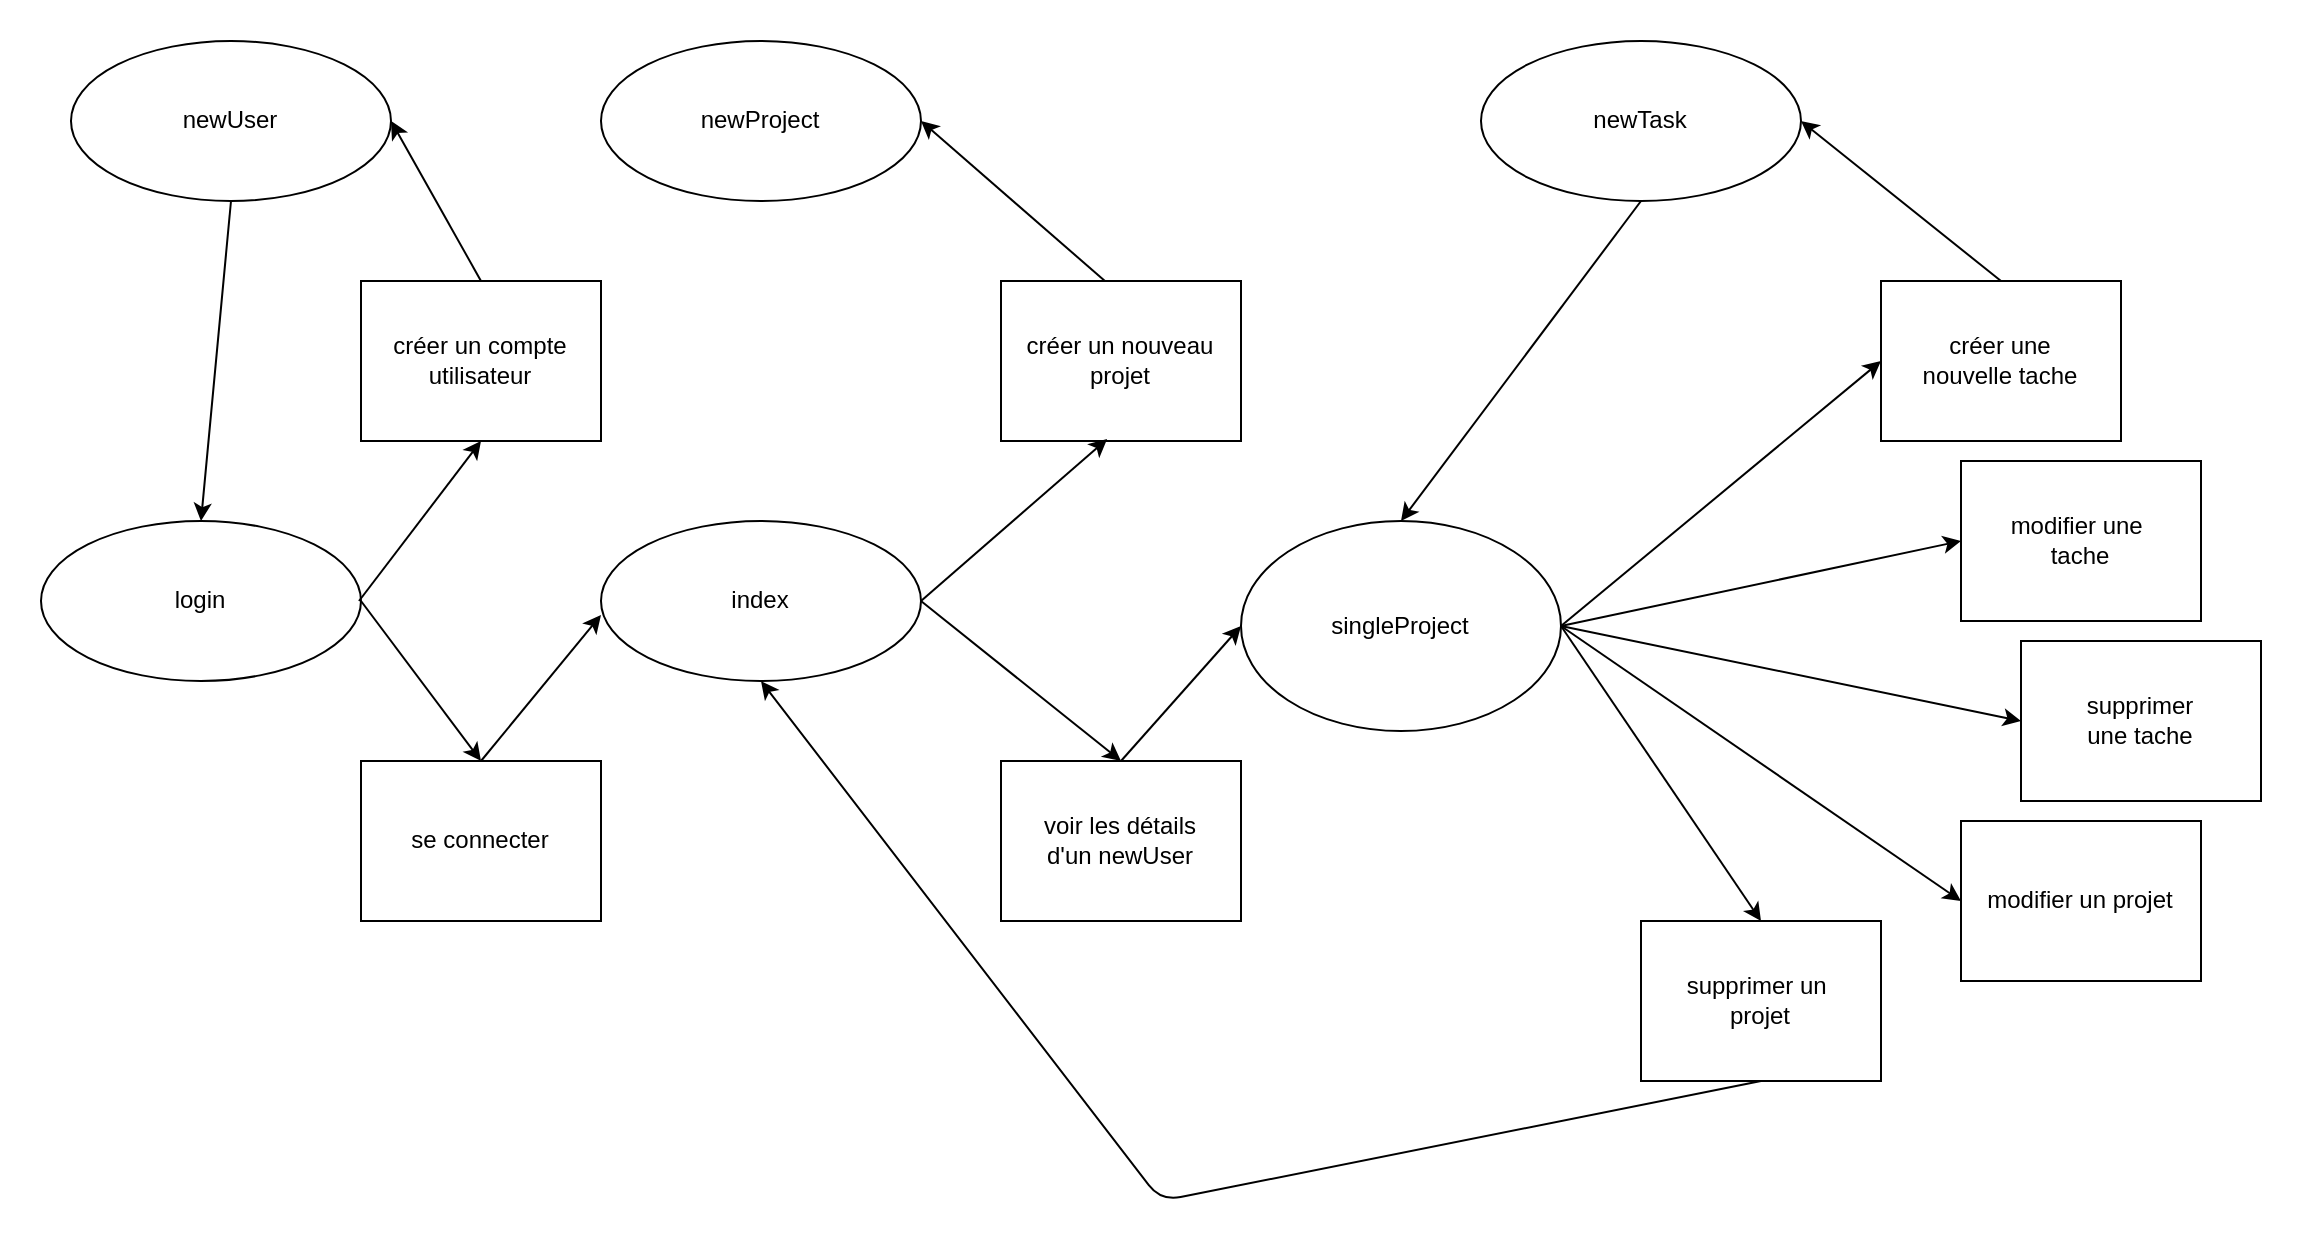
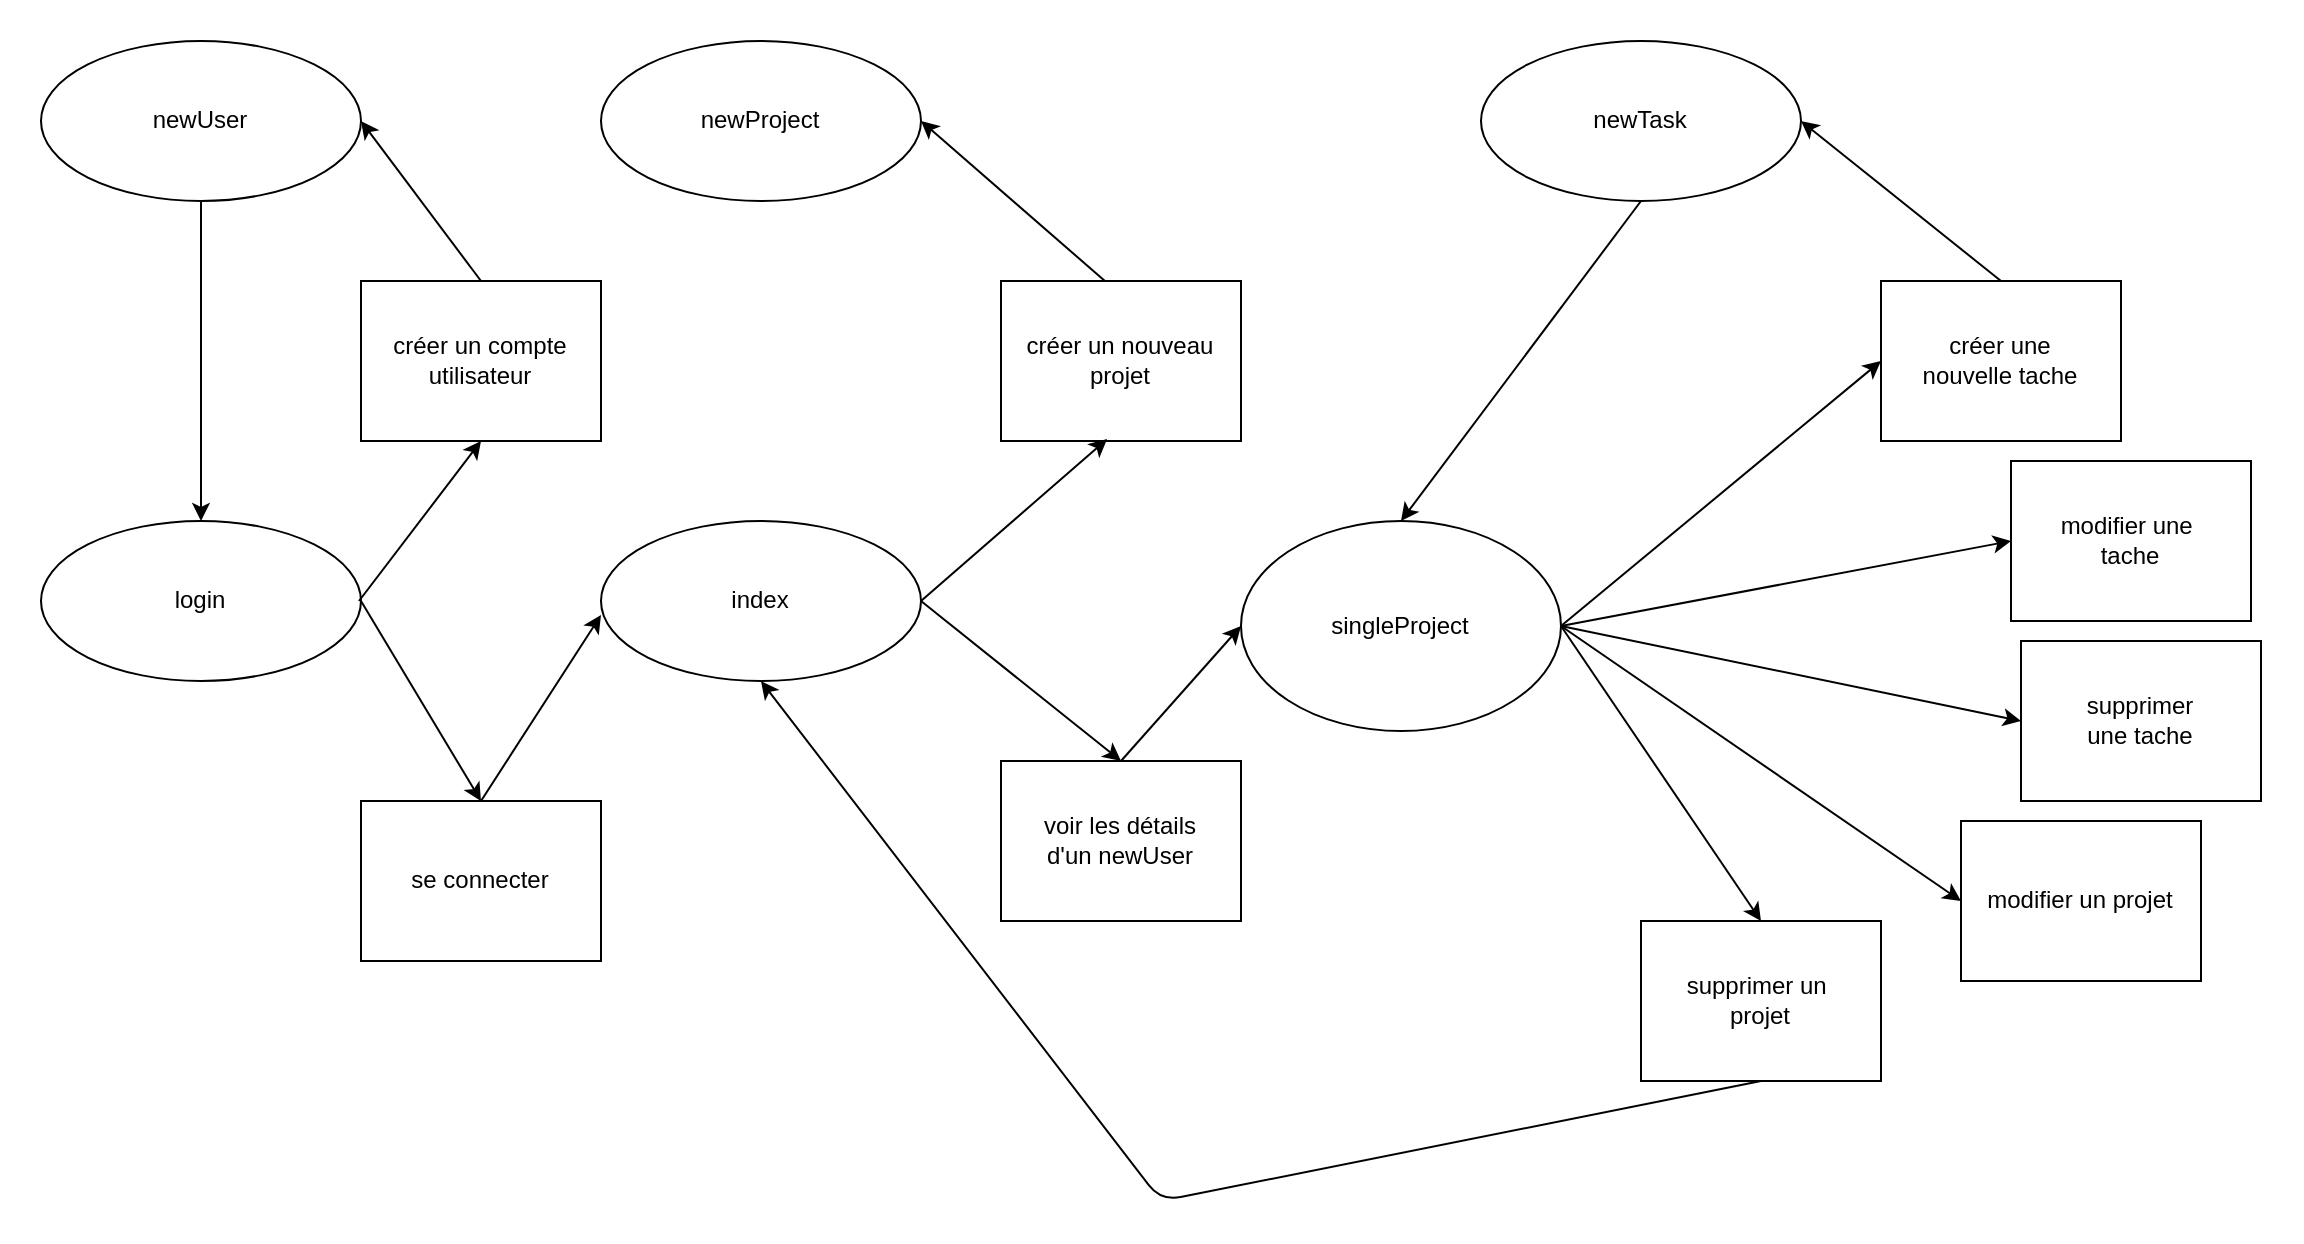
(231, 121) -> (201, 121)
(2081, 541) -> (2131, 541)
(481, 841) -> (481, 881)
